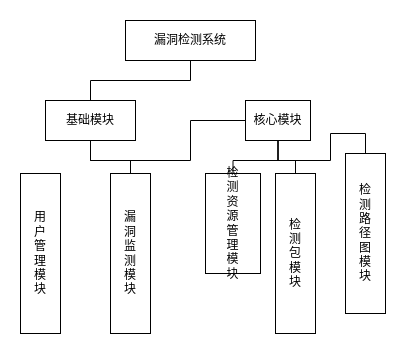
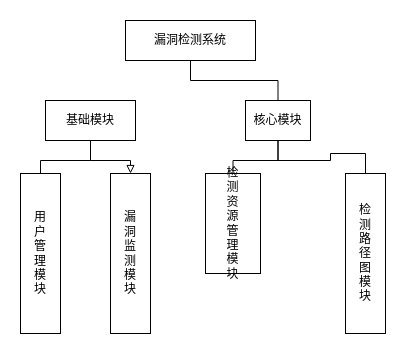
(130, 81) -> none
none -> (245, 81)
(191, 143) -> (59, 161)
(131, 167) -> (131, 163)
(296, 168) -> none
(366, 234) -> (366, 254)
(296, 254) -> none
